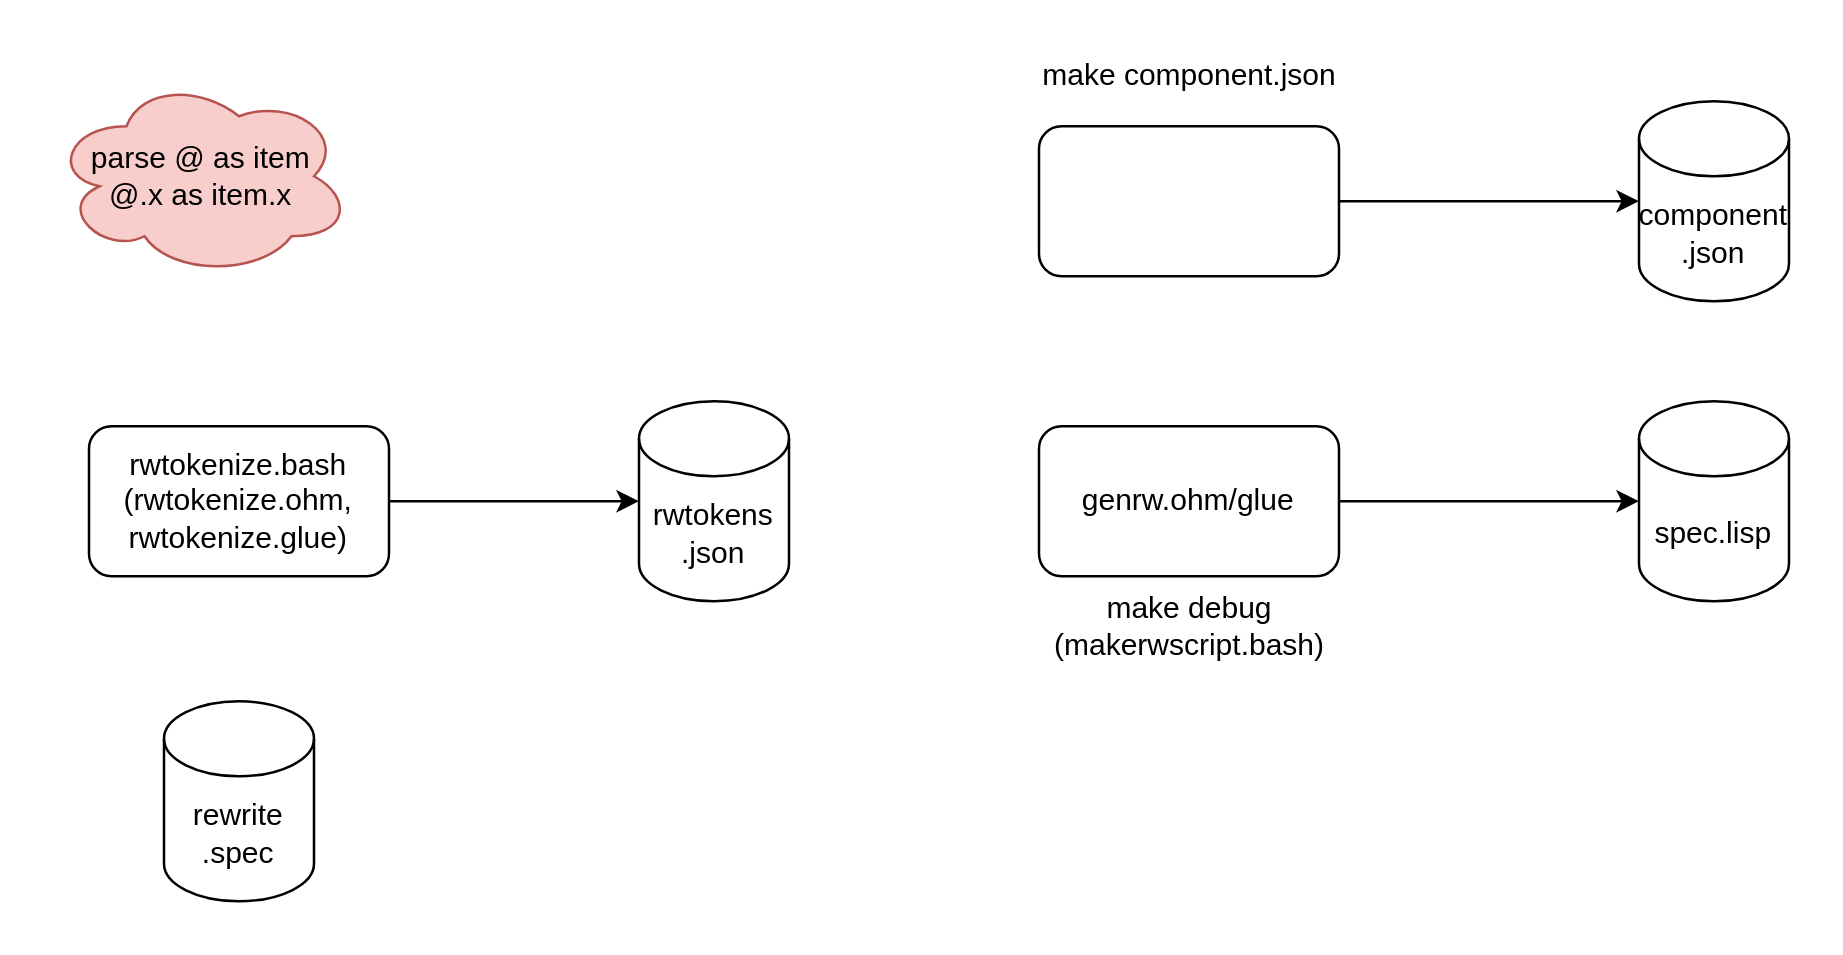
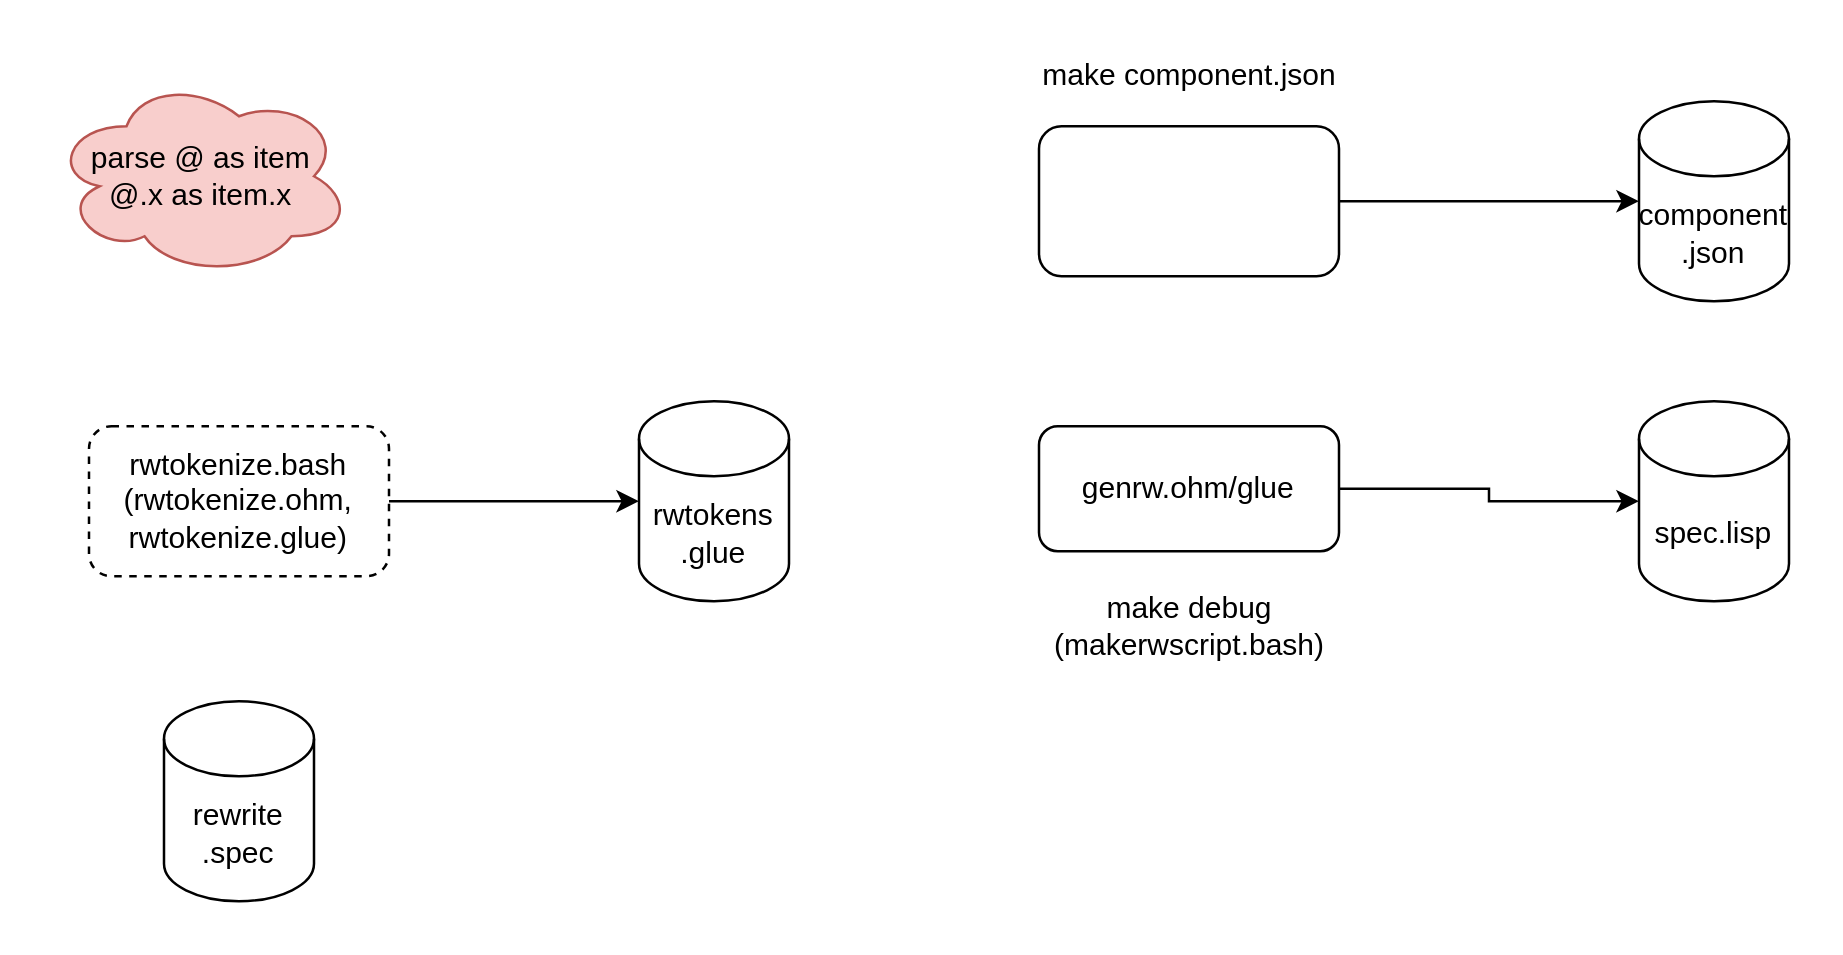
(239, 501) -> (239, 501)
(1189, 501) -> (1189, 489)
(714, 534) -> (714, 534)
